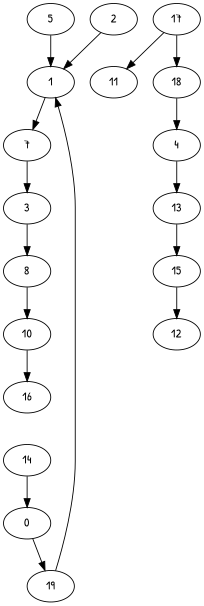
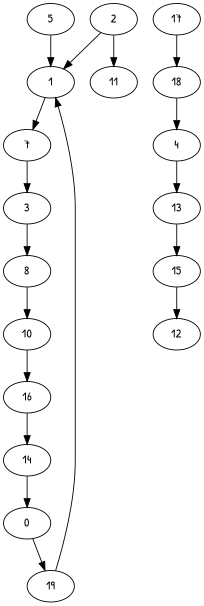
(148, 48) -> (114, 46)
none -> (27, 424)
